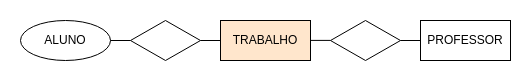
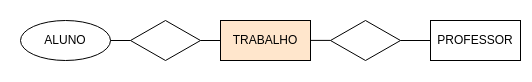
(466, 41) -> (476, 41)
